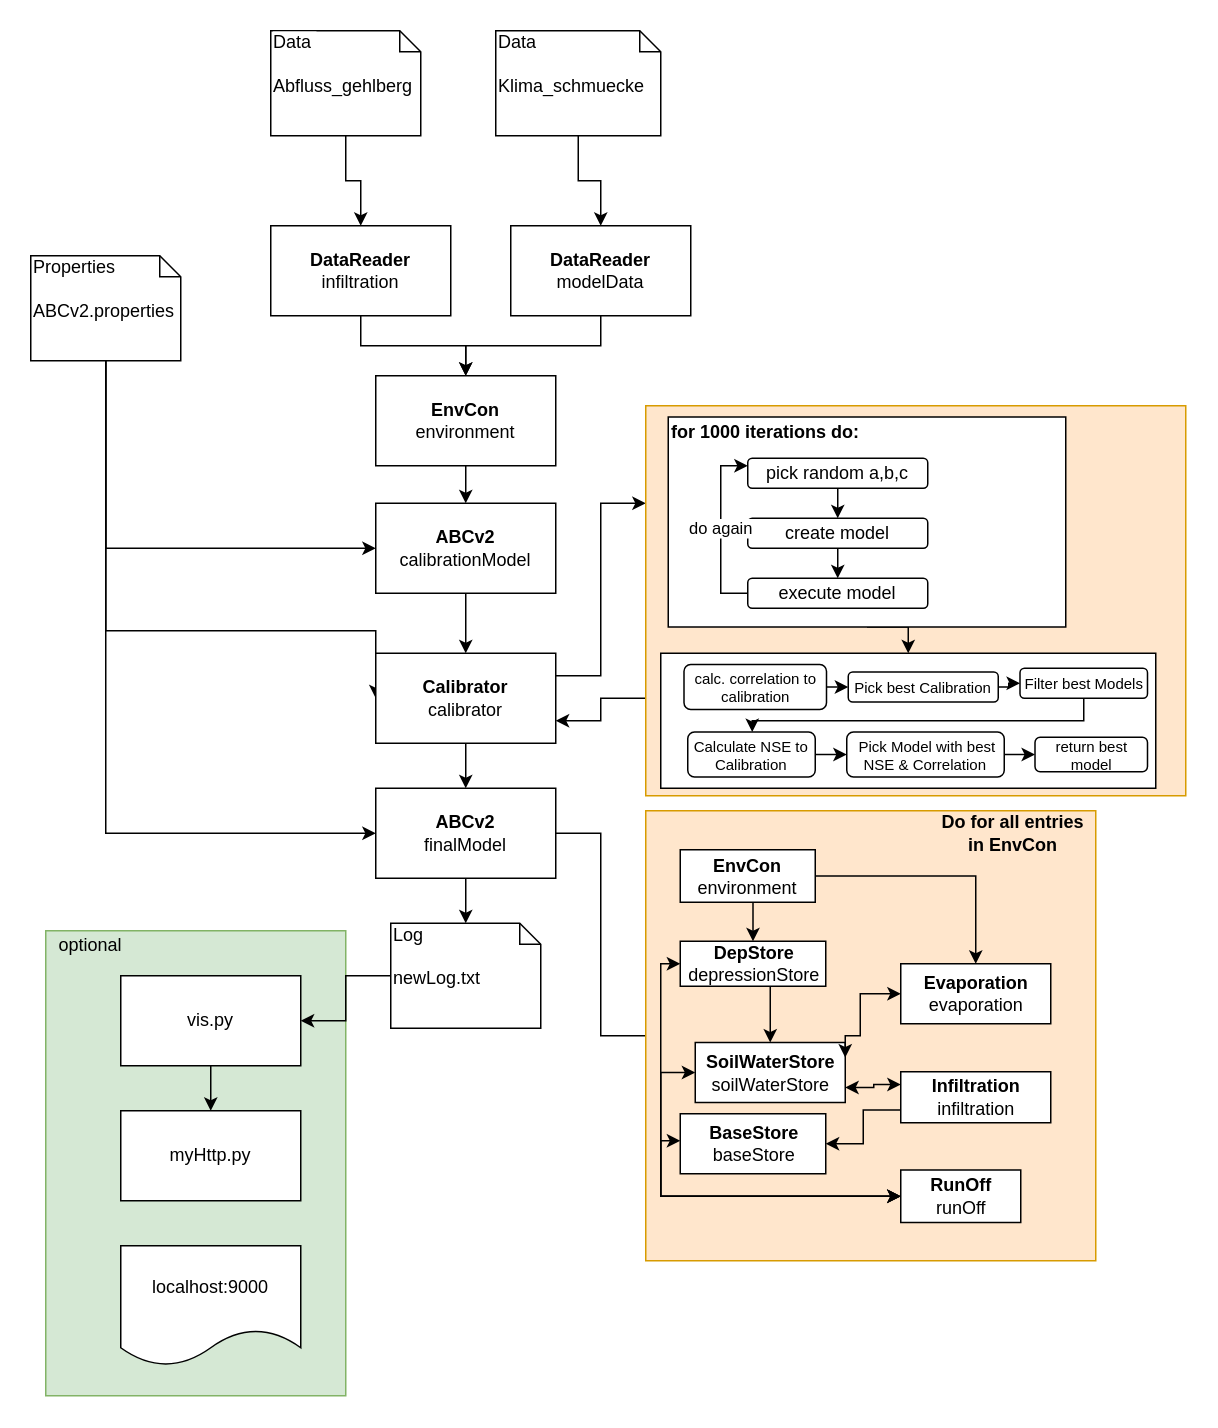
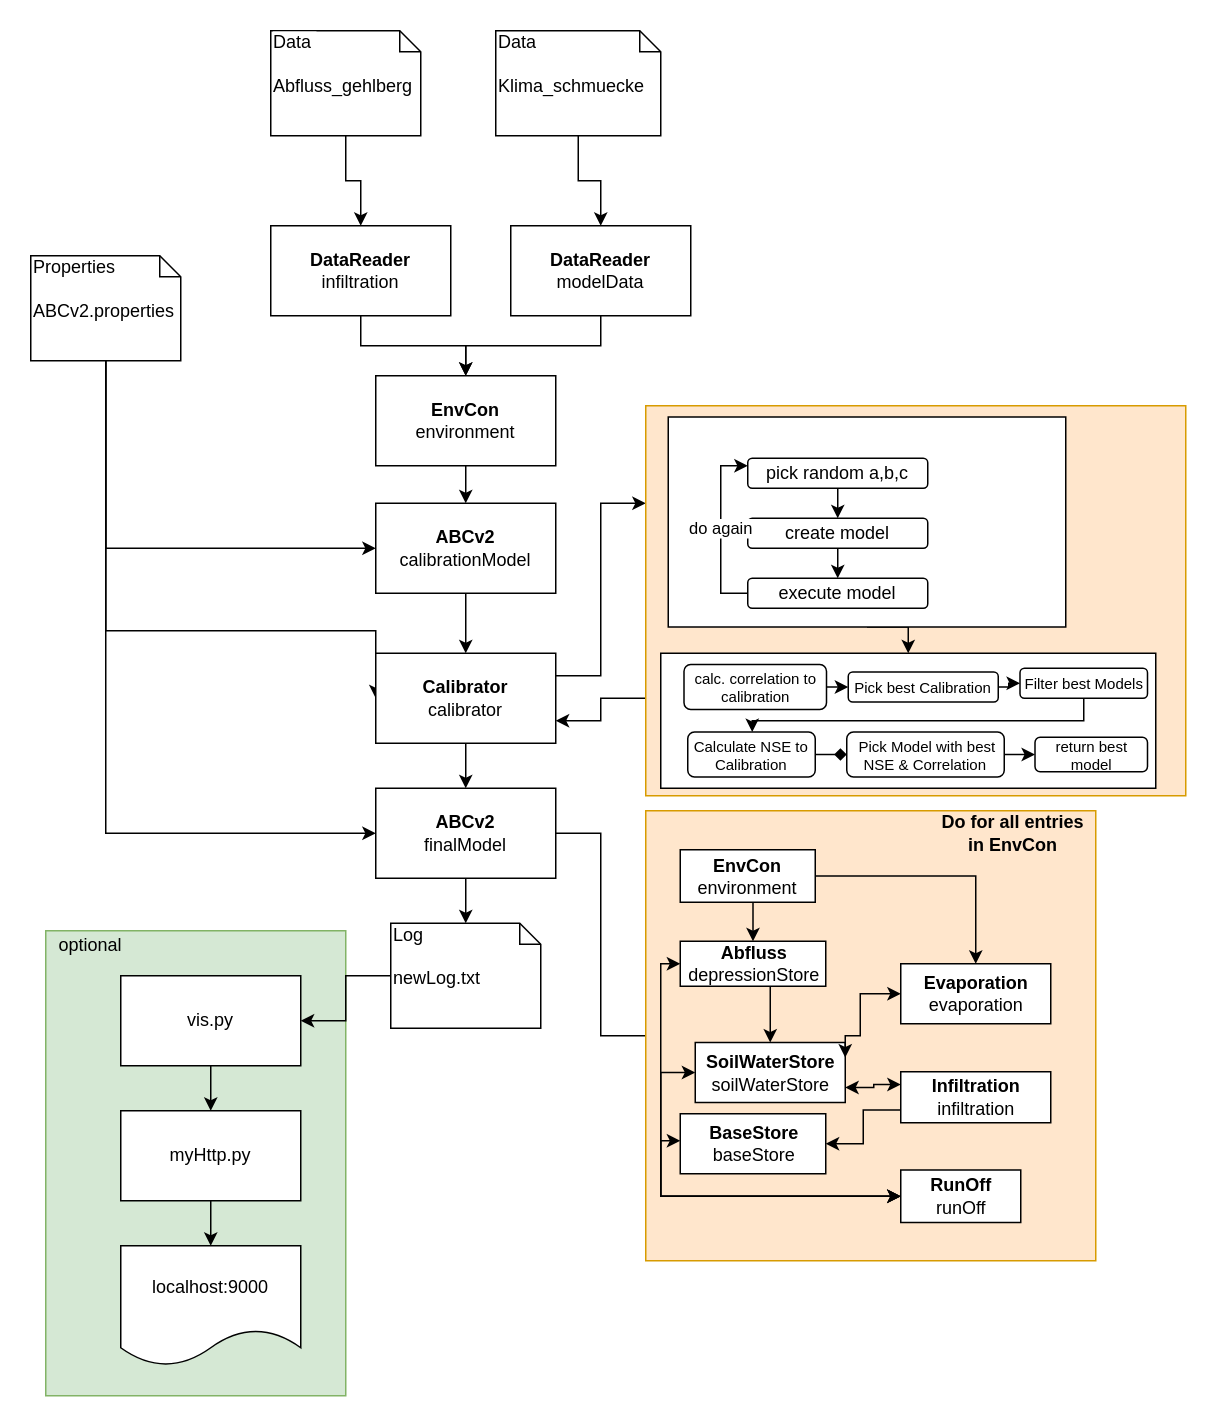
(766, 432) -> none
(835, 755) -> (834, 755)
(755, 964) -> (755, 964)
none -> (211, 1218)
